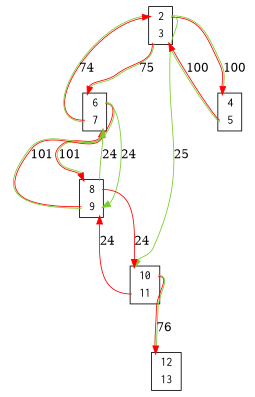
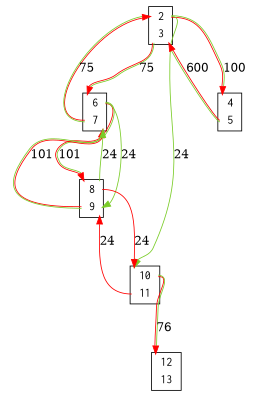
(87, 69) -> (87, 69)
(198, 69) -> (198, 69)
(182, 155) -> (182, 155)
